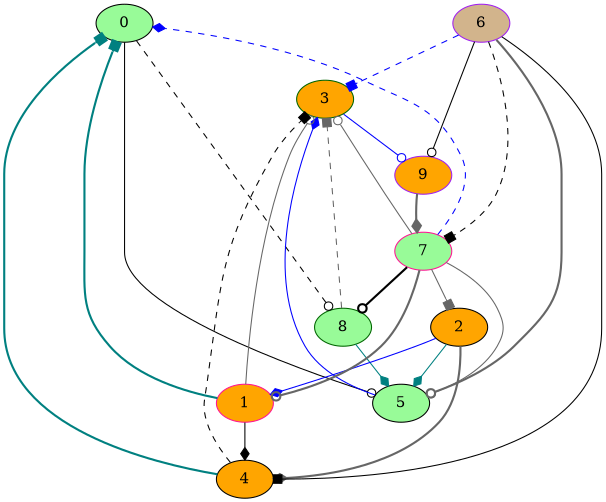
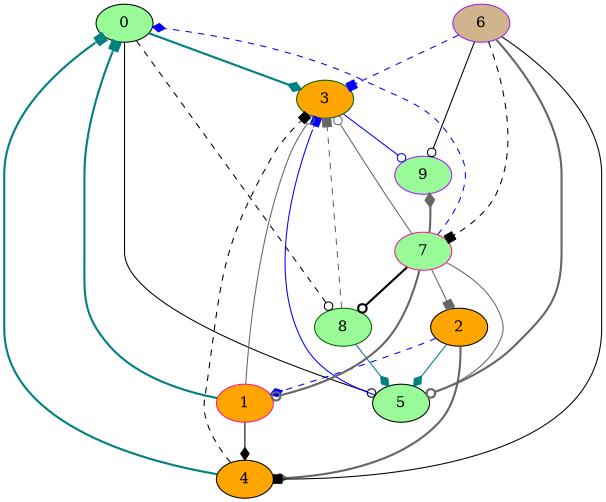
none -> (219, 59)
(423, 175) -> (423, 175)
(416, 207) -> (430, 219)
(286, 281) -> (286, 281)
(379, 359) -> (379, 359)
